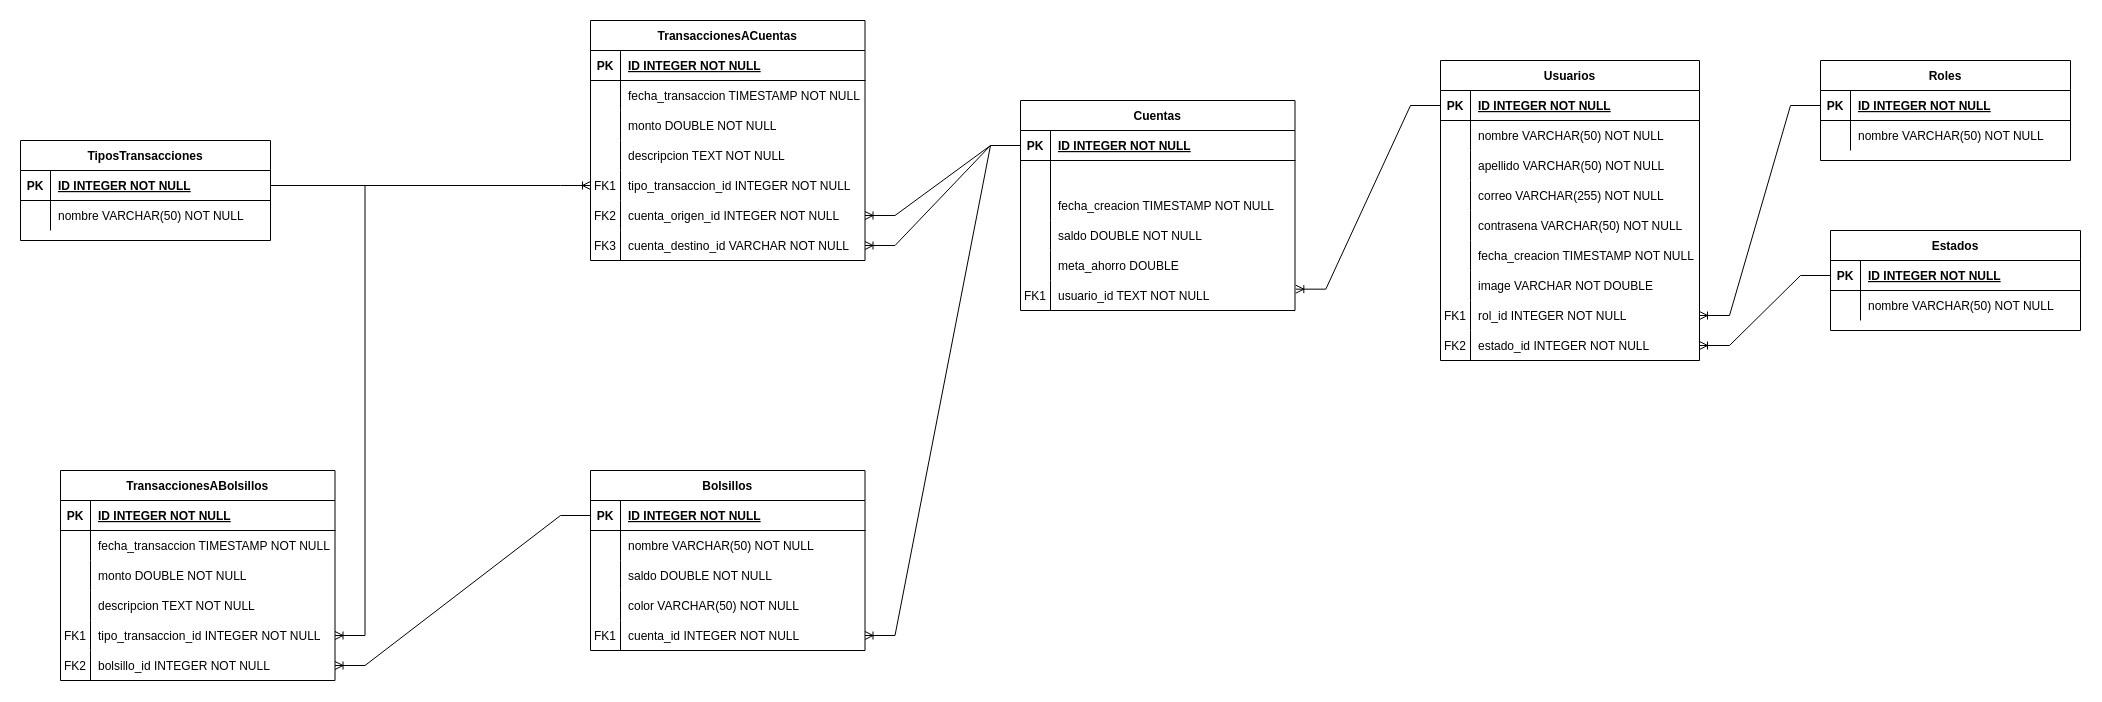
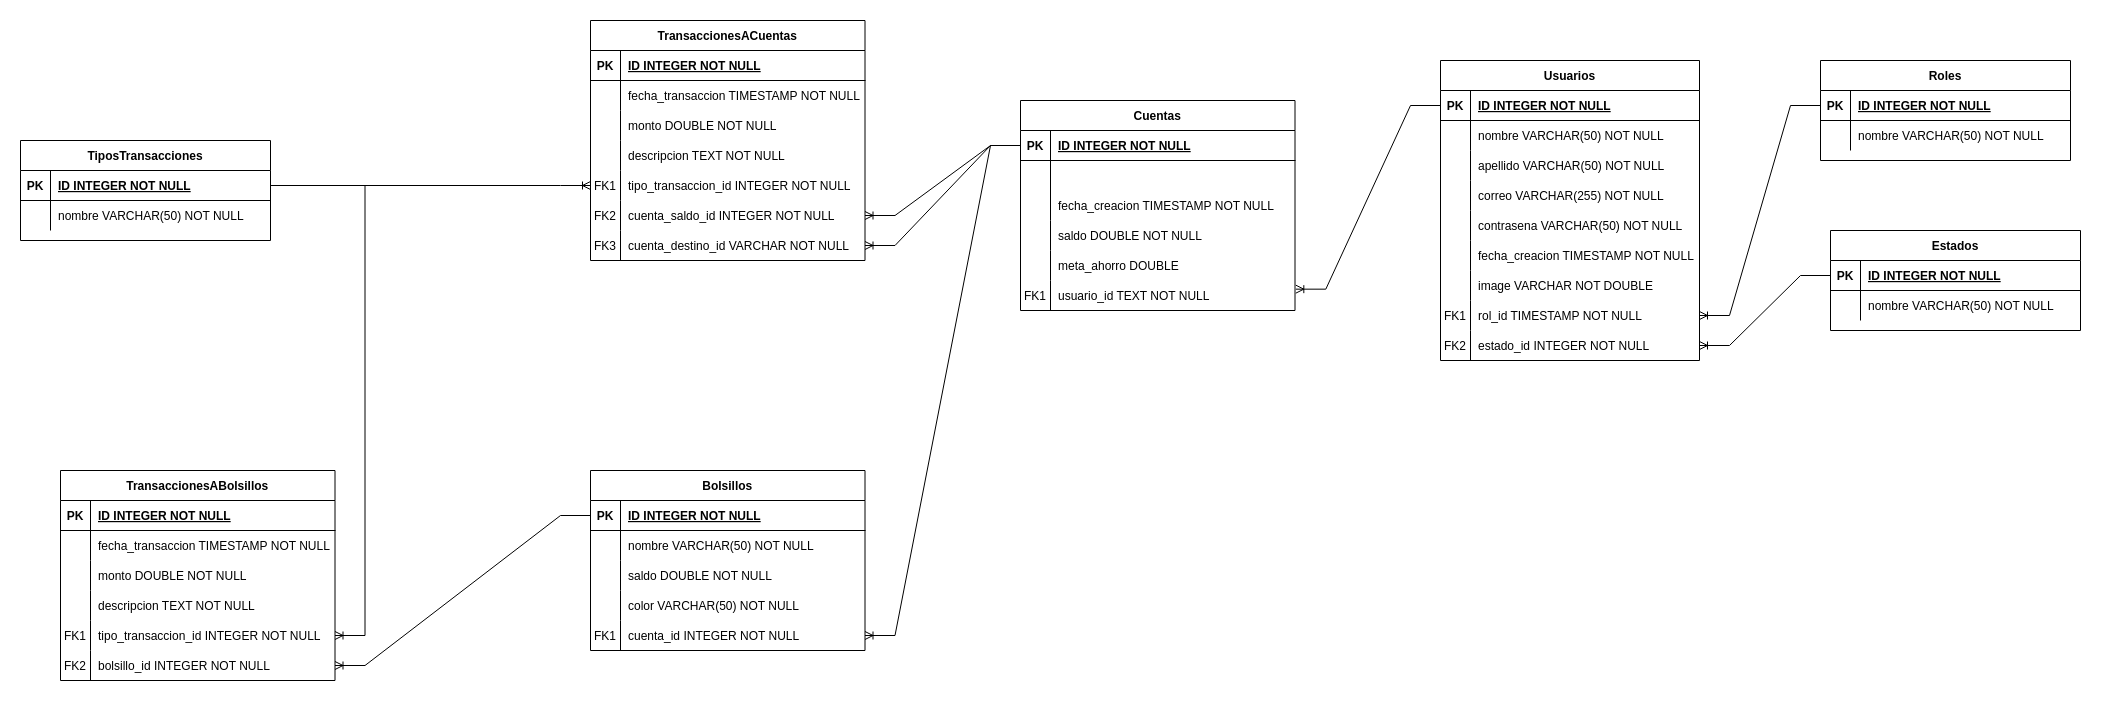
(731, 216) -> (728, 216)
(1547, 316) -> (1554, 316)
